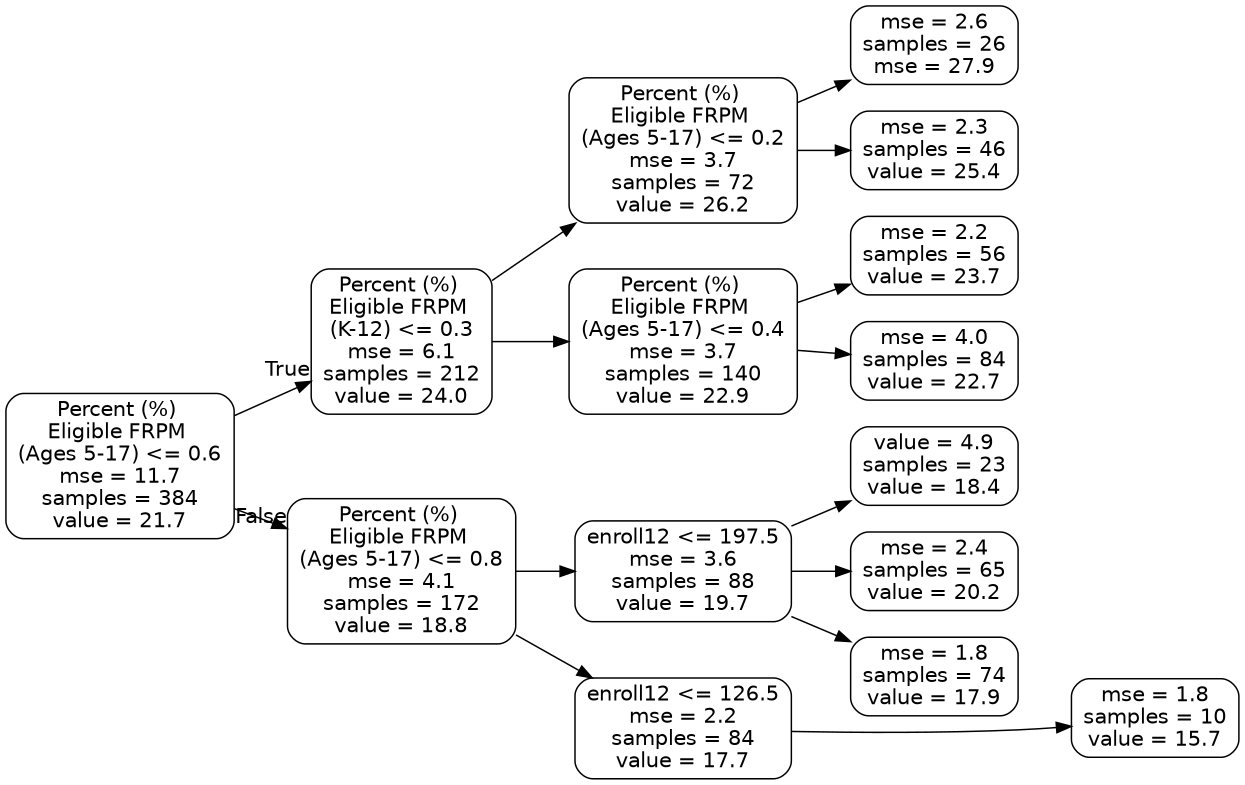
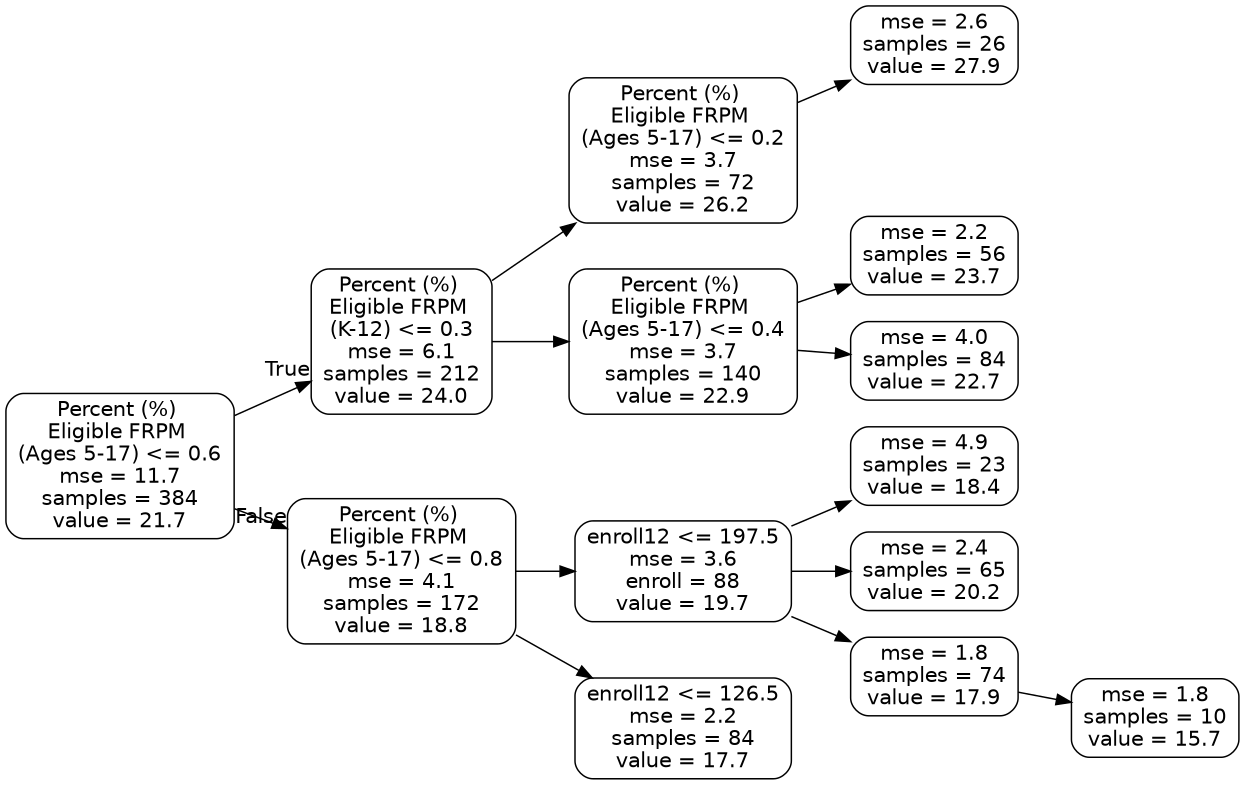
(934, 45) -> (934, 45)
(934, 150) -> none
(934, 466) -> (934, 466)
(683, 571) -> (683, 571)
(924, 732) -> (1037, 696)
